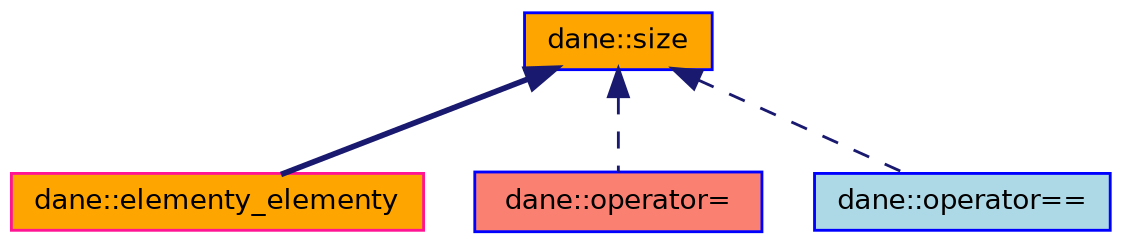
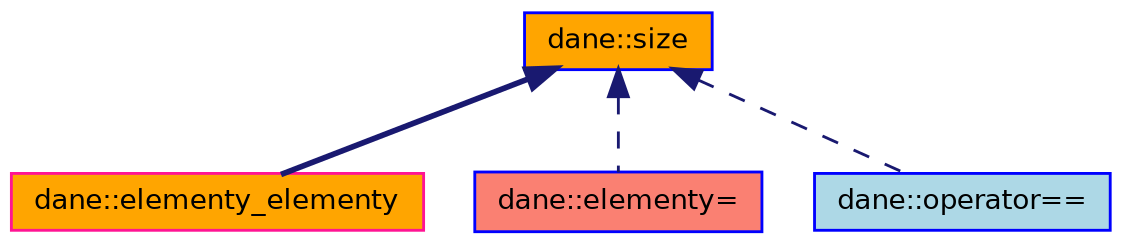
(618, 202) -> (618, 202)
